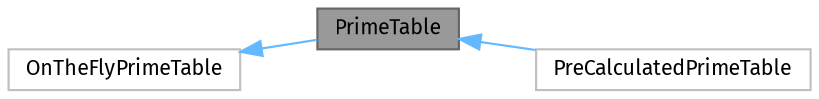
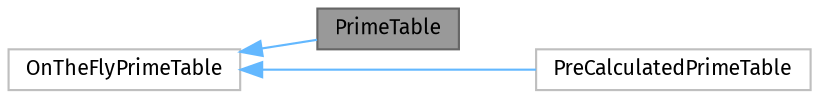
(508, 46) -> (399, 70)
